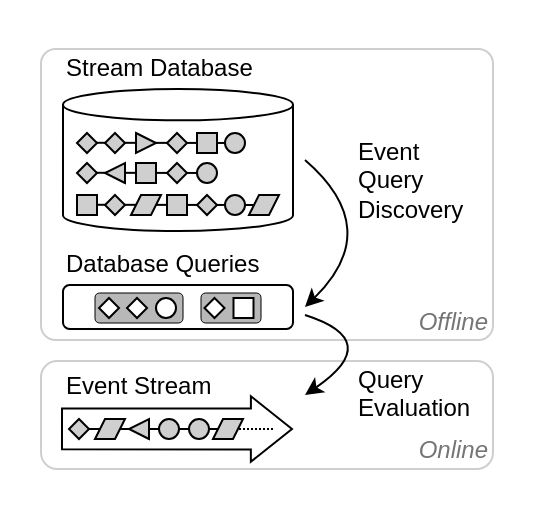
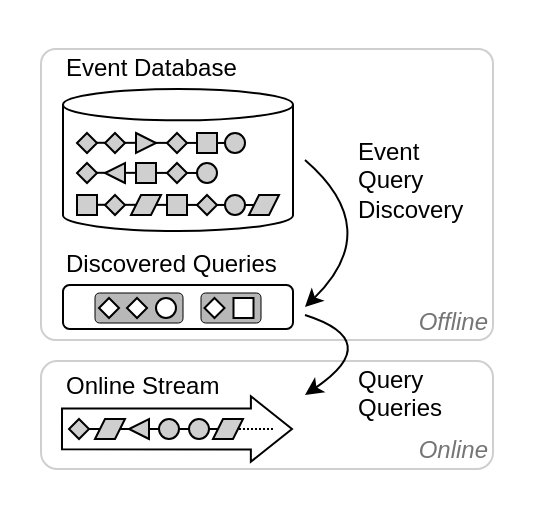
(165, 69) -> (158, 69)
(168, 265) -> (179, 265)
(145, 387) -> (145, 387)
(417, 410) -> (403, 396)
